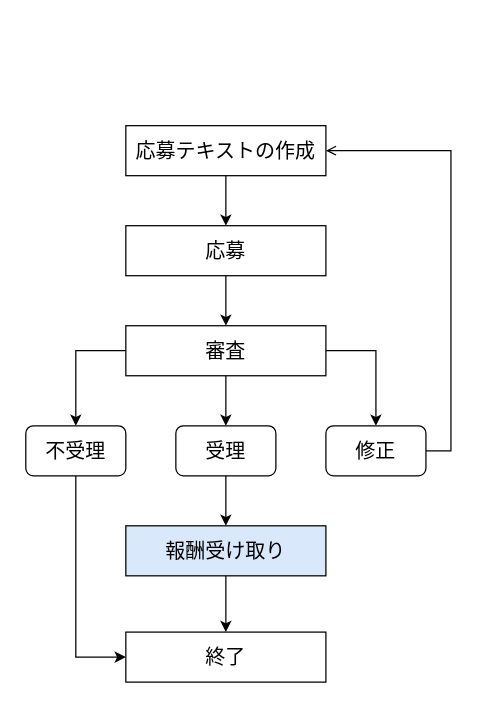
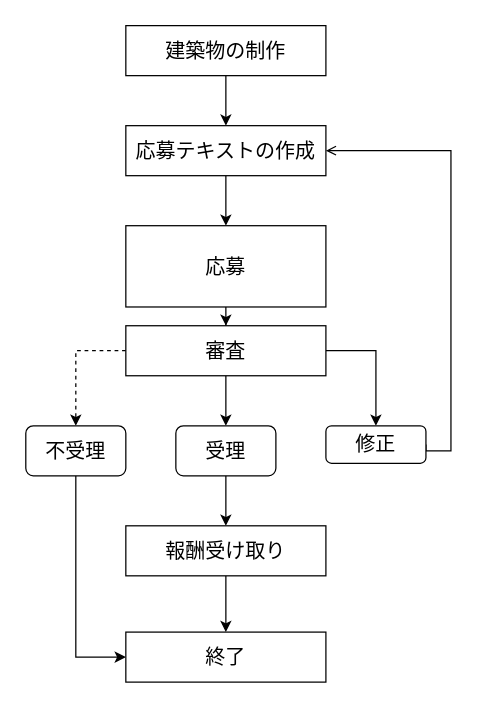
none -> (226, 51)
none -> (226, 97)
(226, 251) -> (226, 266)
(76, 359) -> (76, 359)
(376, 451) -> (376, 444)
(226, 551) -> (226, 551)
